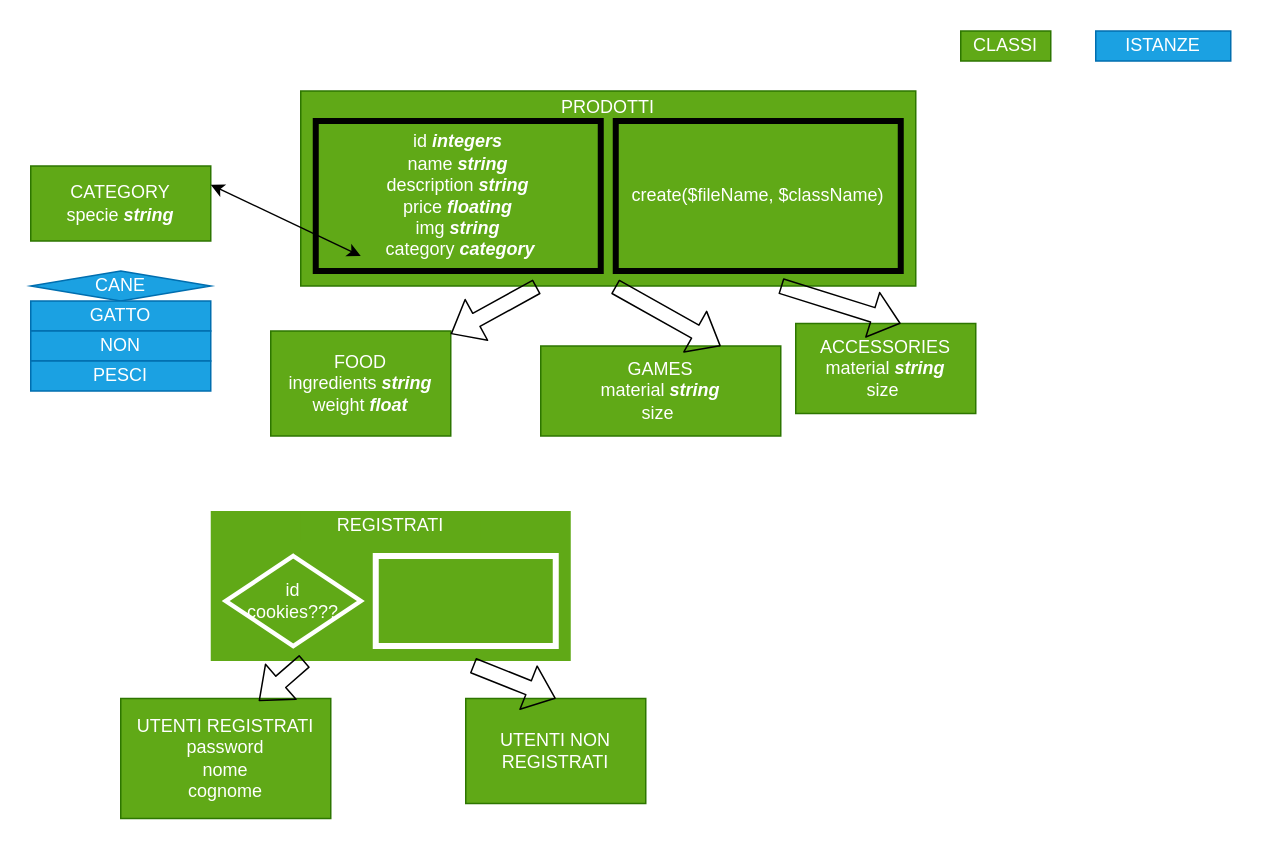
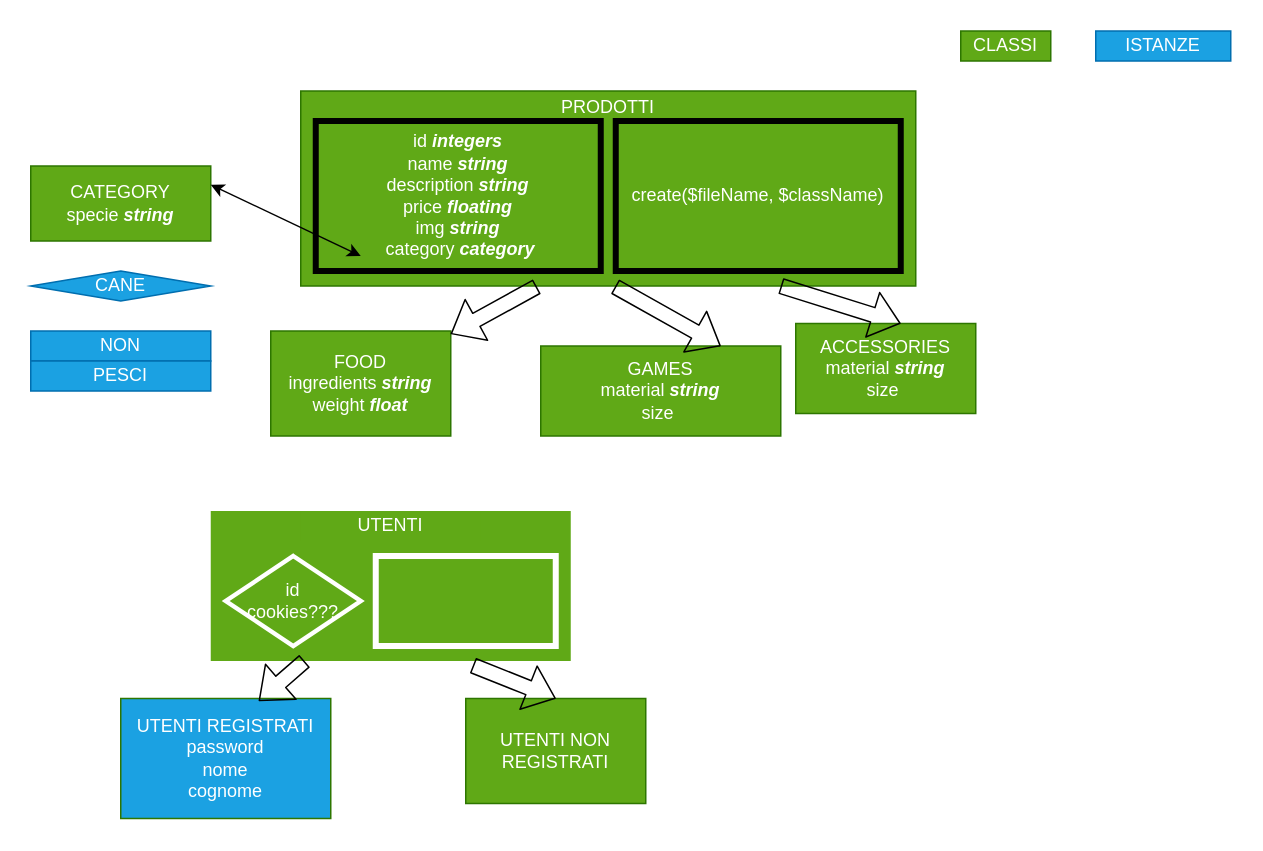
(121, 316) -> none
(391, 526) -> (391, 526)
(226, 758) -> (226, 758)
